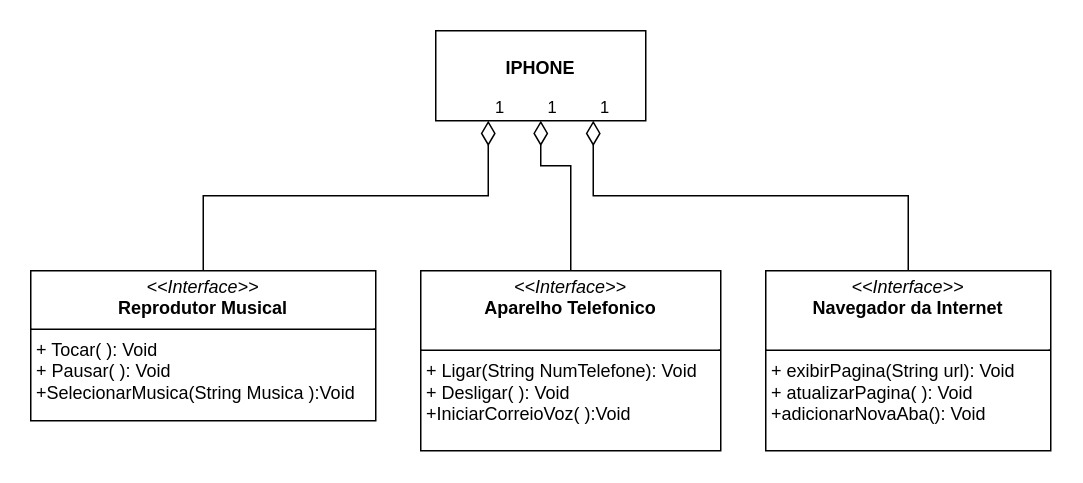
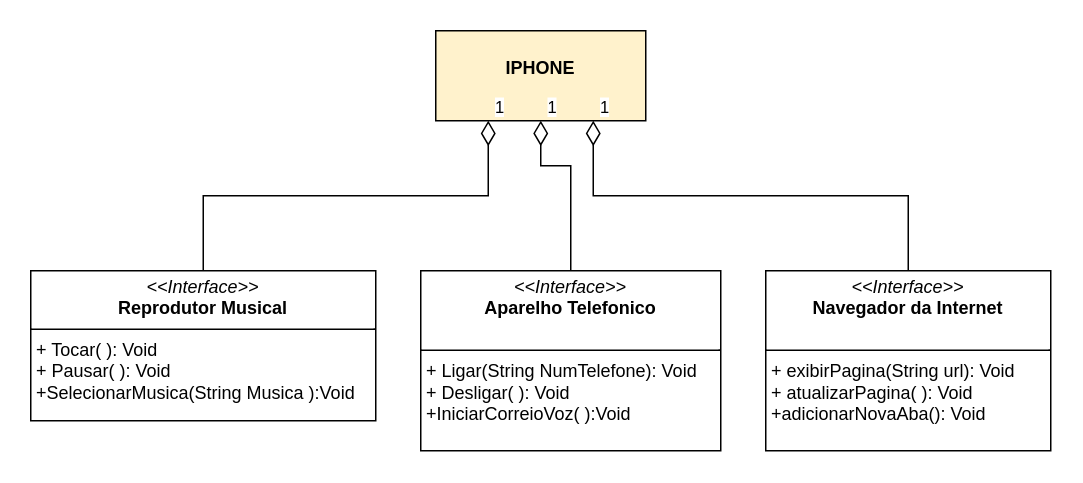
(541, 76) -> (541, 76)
